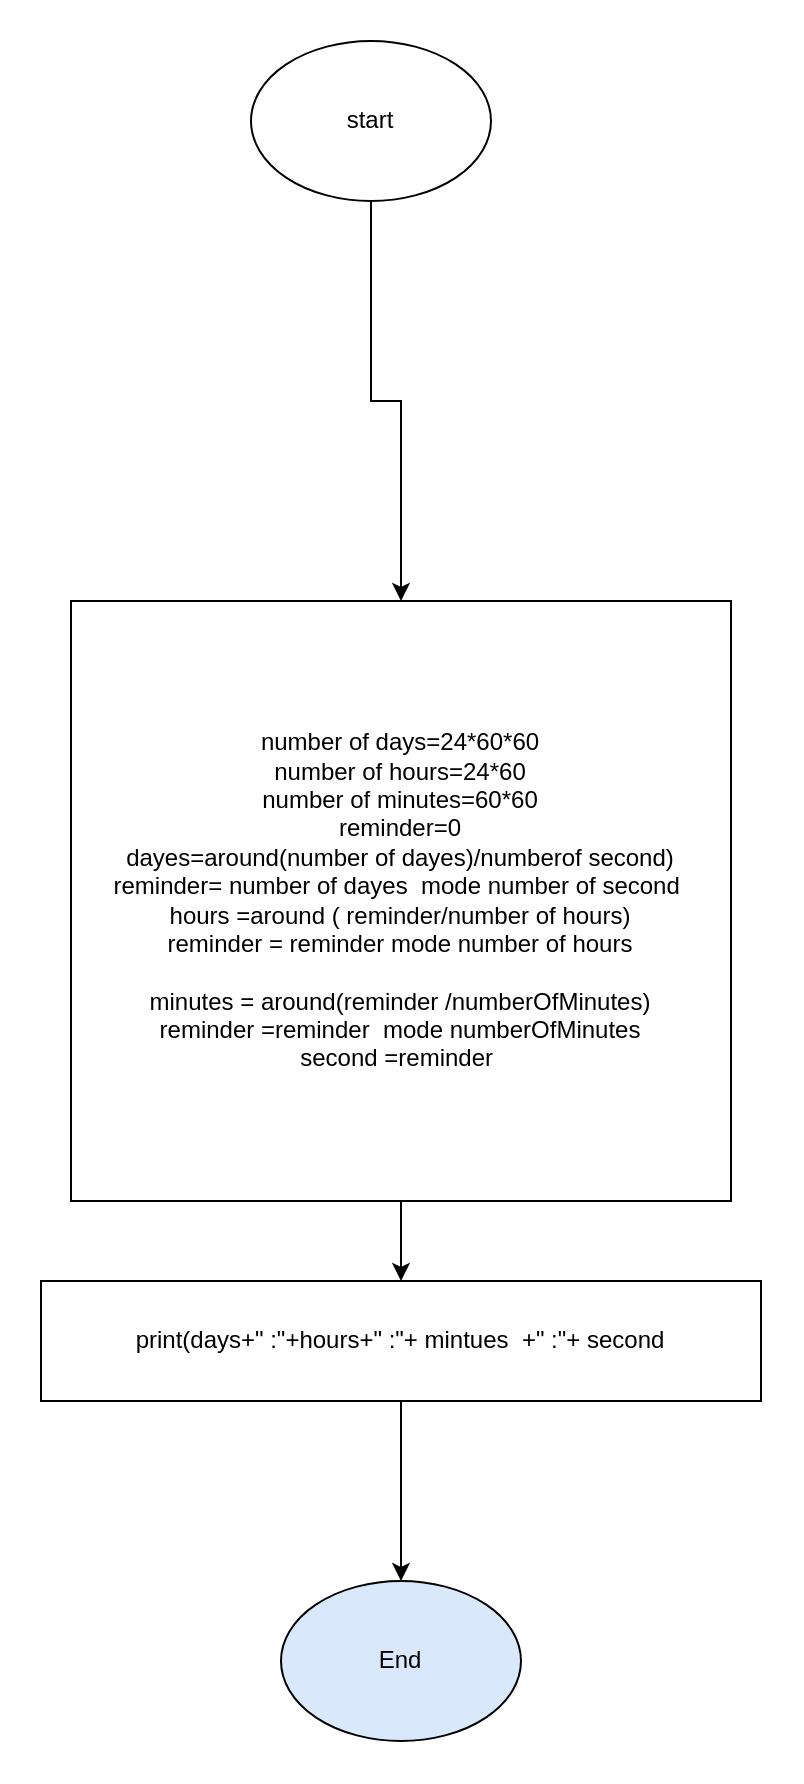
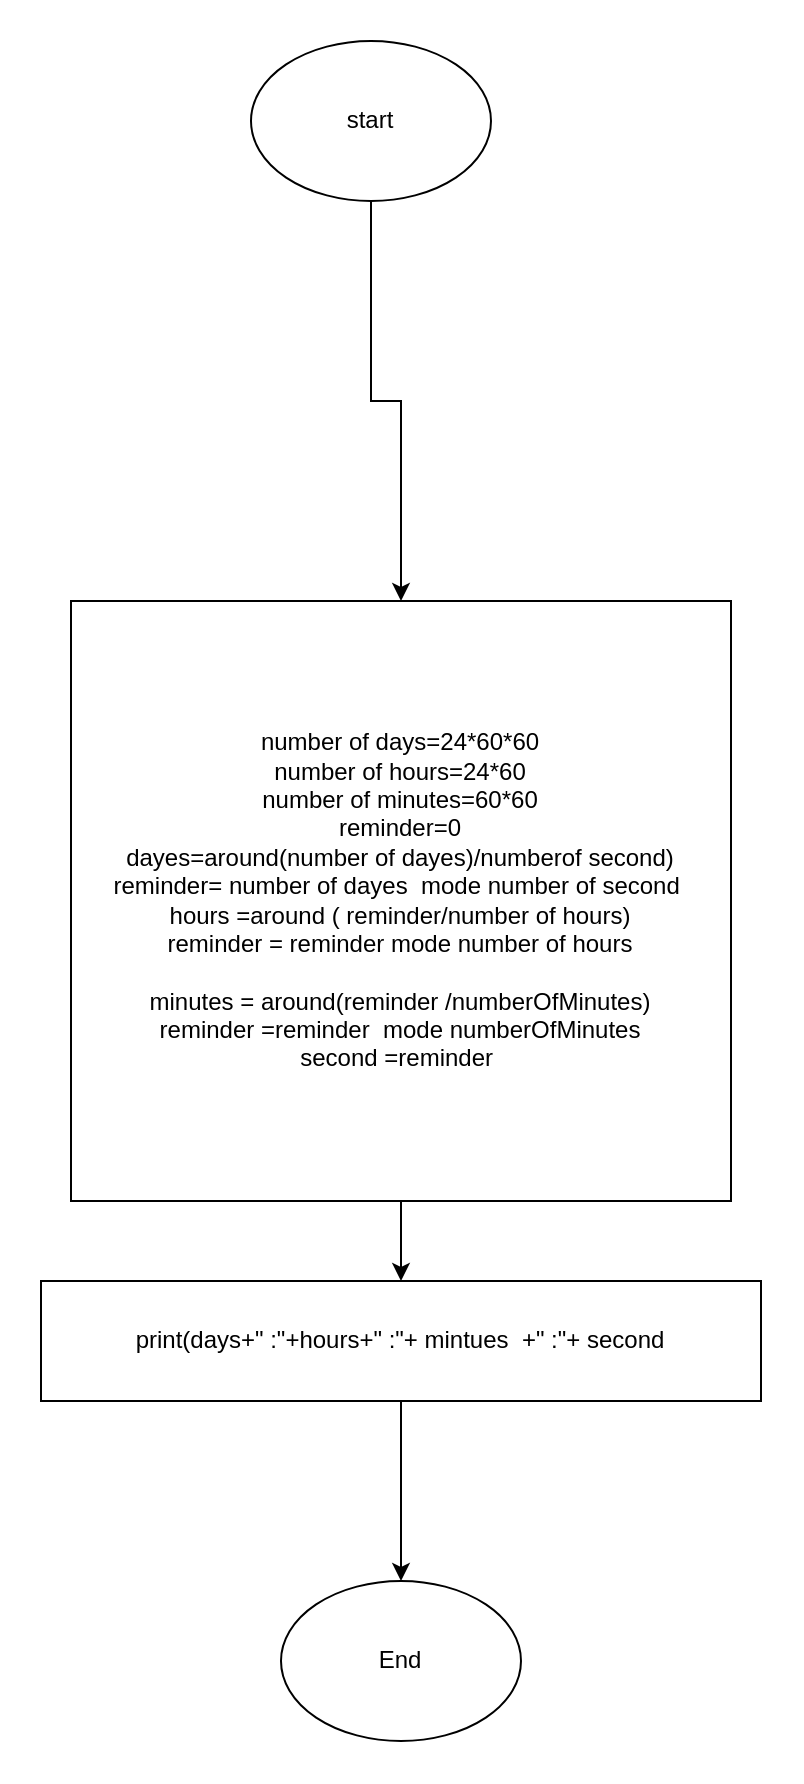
(401, 1661) -> (401, 1661)
